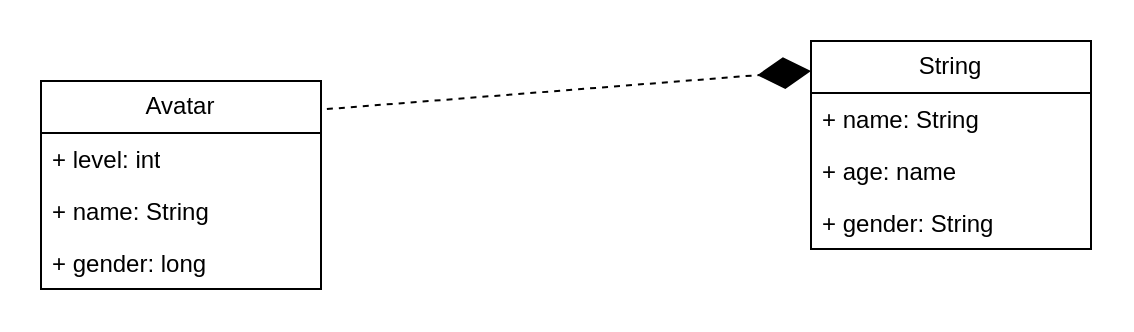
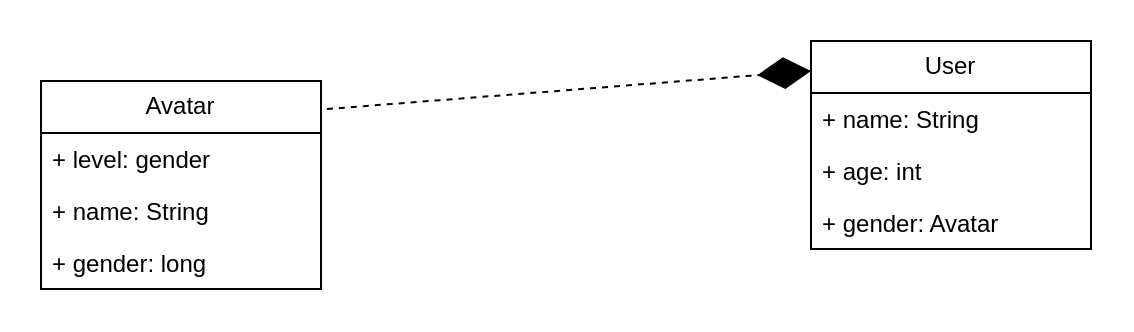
(951, 67) -> (951, 67)
(115, 161) -> (138, 161)
(888, 173) -> (878, 173)
(918, 225) -> (921, 225)
